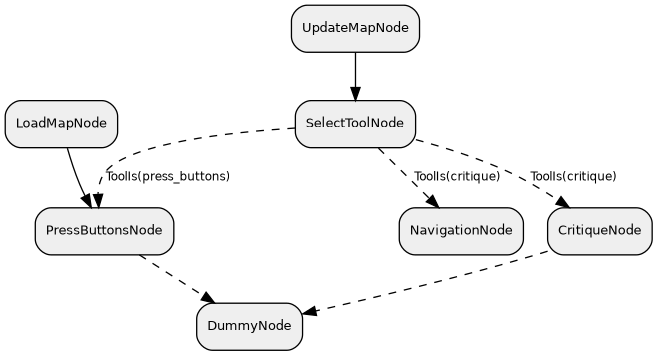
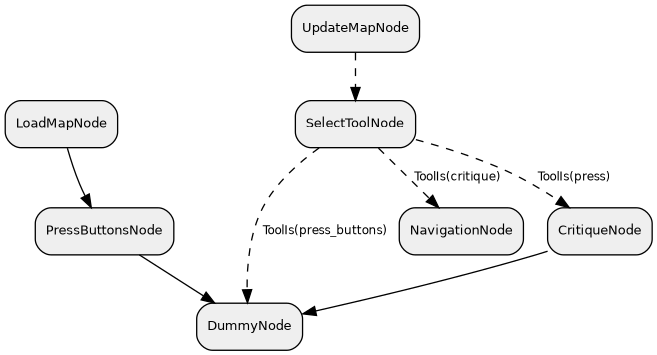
(355, 70) -> (355, 70)
(185, 141) -> (262, 208)
(574, 178) -> (574, 178)
(171, 275) -> (171, 275)
(432, 283) -> (432, 283)
